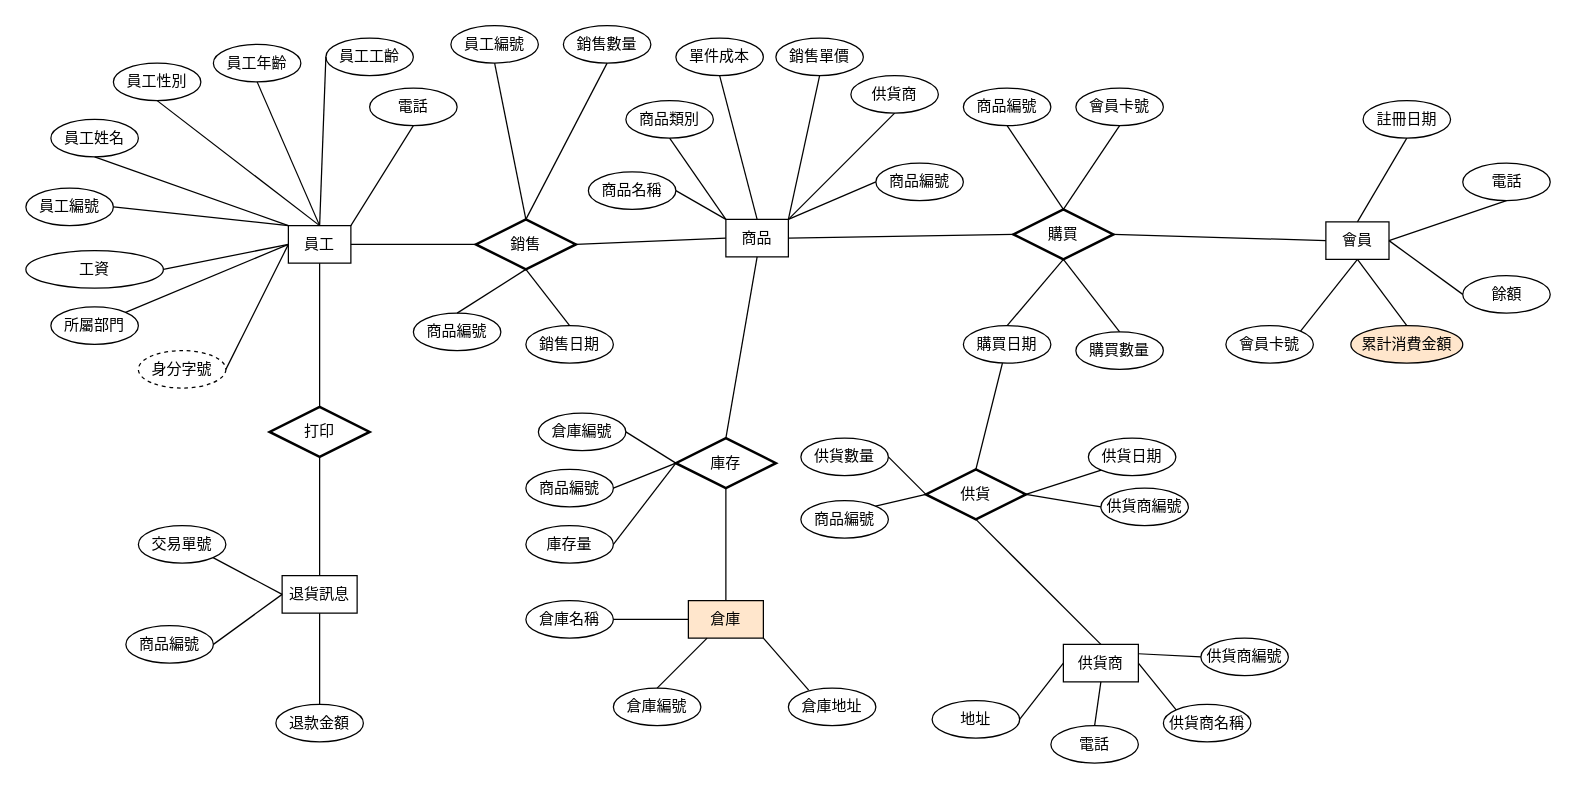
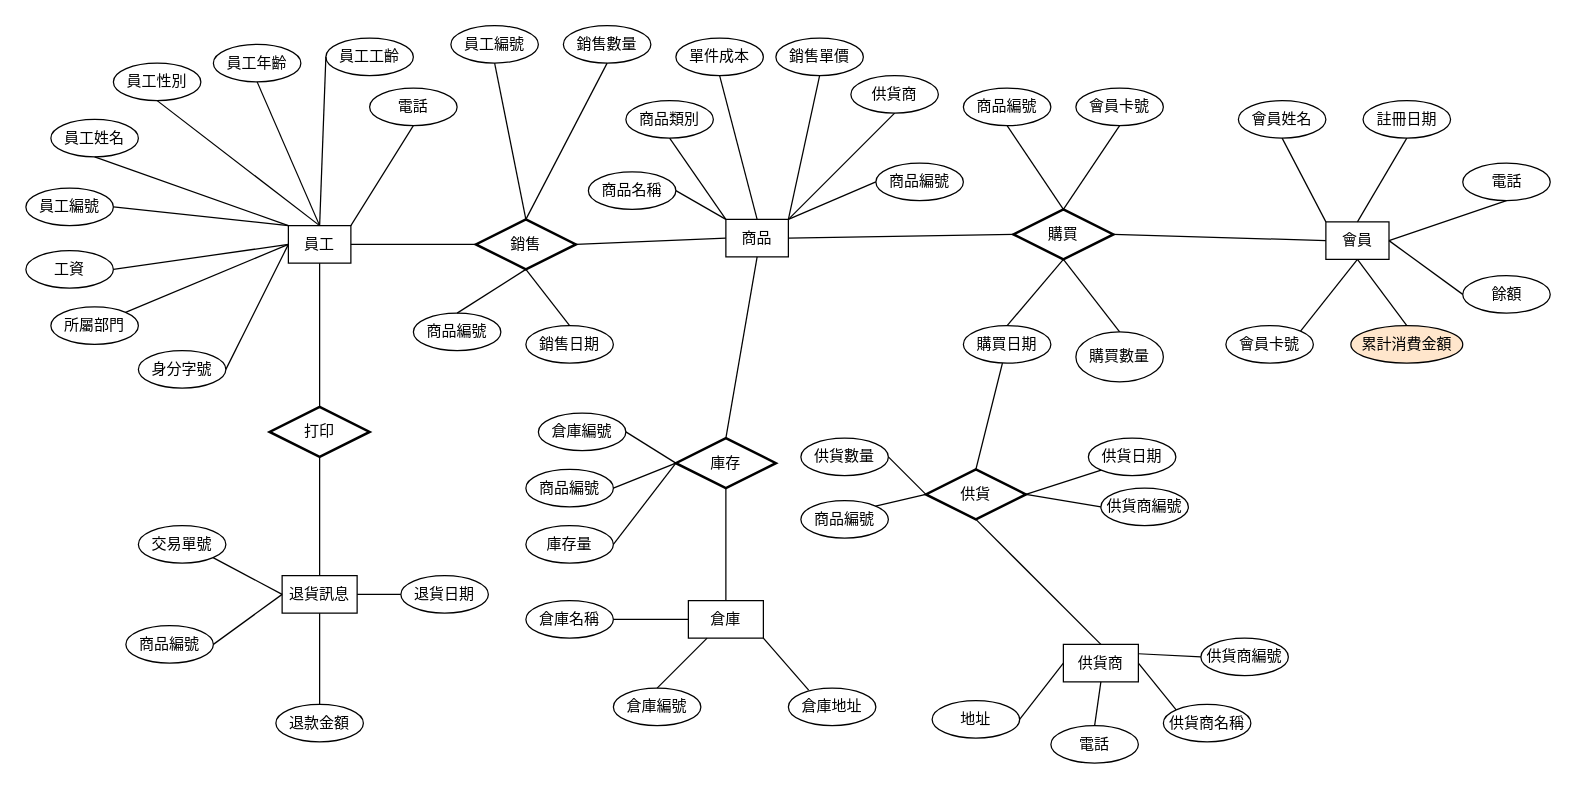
none -> (1282, 119)
none -> (1304, 180)
(94, 269) -> (69, 269)
(1119, 351) -> (1119, 357)
(182, 369) -> (182, 369)
none -> (378, 594)
none -> (444, 594)
(726, 619) -> (726, 619)
